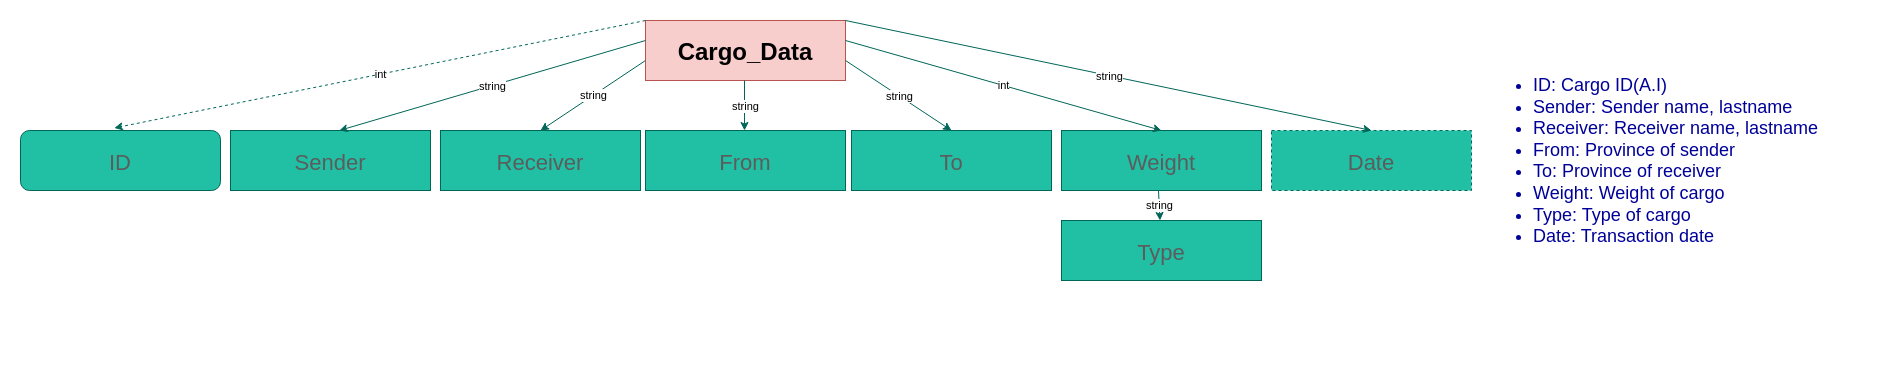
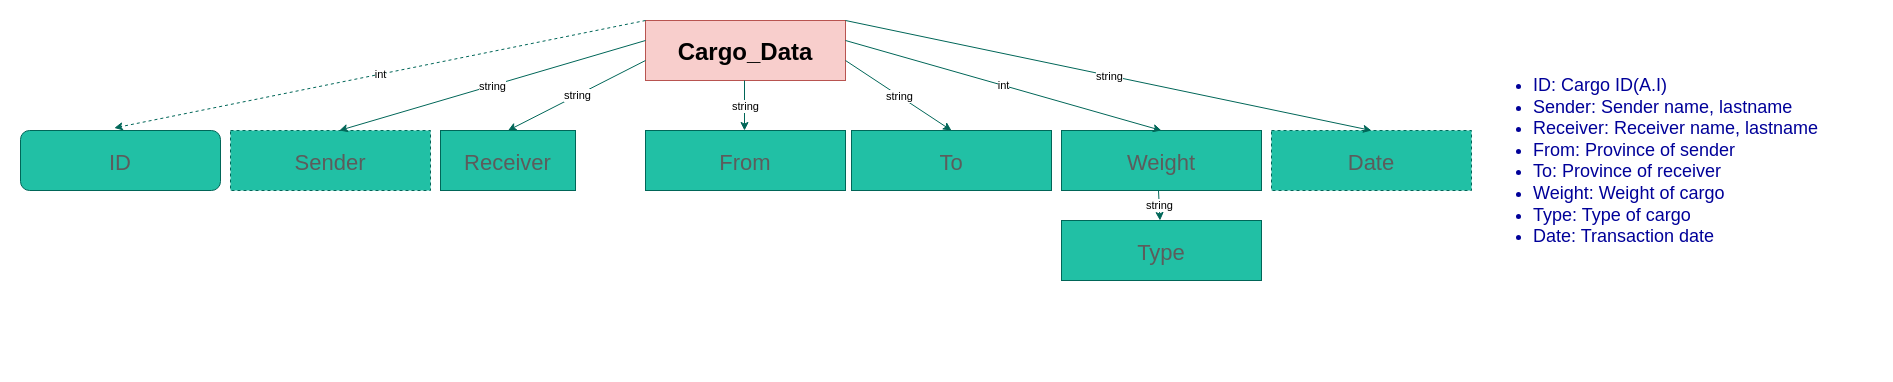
(331, 161) -> (331, 161)
(541, 161) -> (508, 161)
